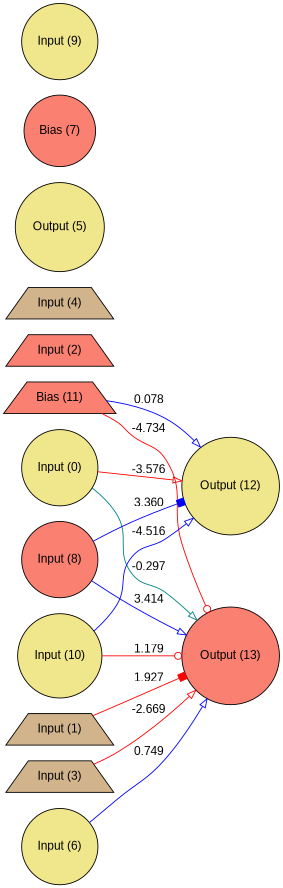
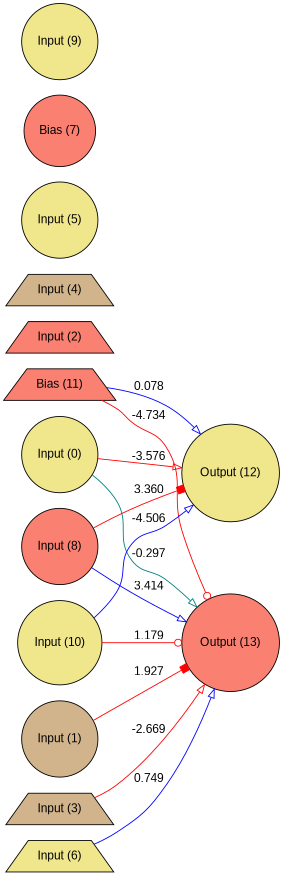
(60, 227) -> (60, 220)
(134, 521) -> (134, 508)
(149, 532) -> (149, 519)
(60, 729) -> (60, 739)
(60, 847) -> (60, 856)
